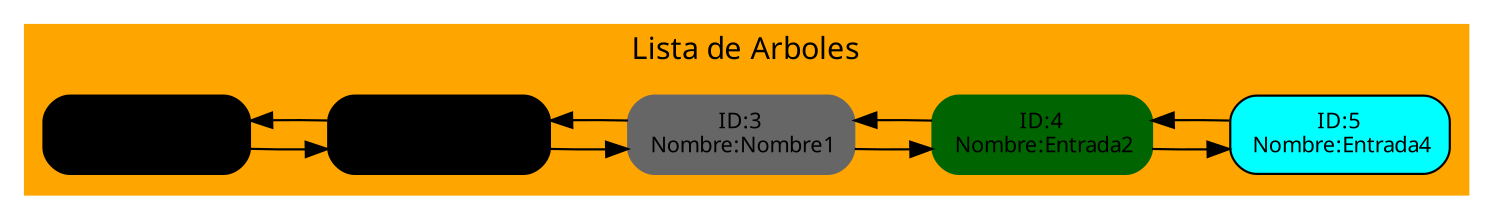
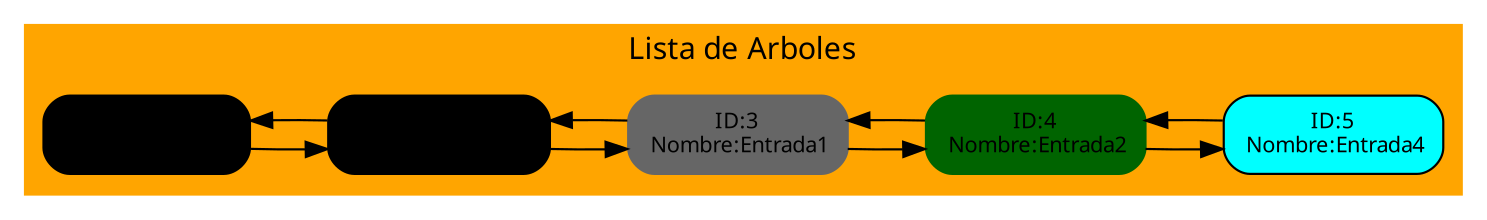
(741, 135) -> (738, 135)
